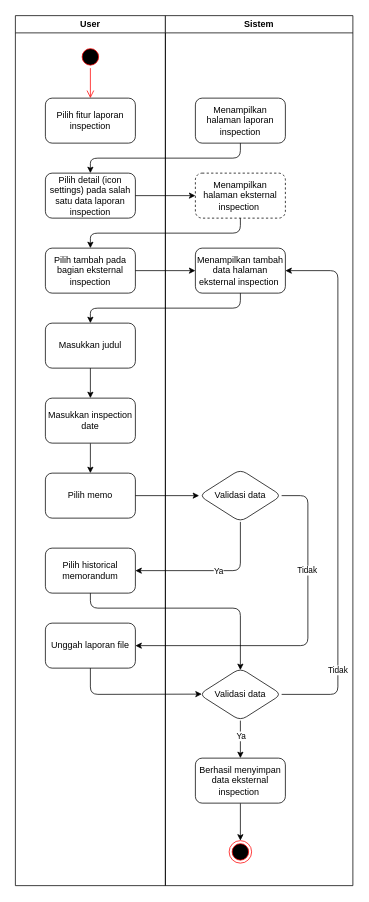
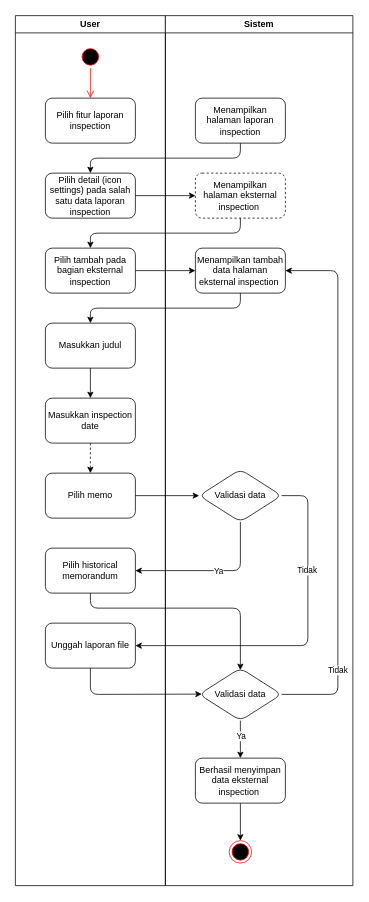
(90, 455) -> (90, 455)
